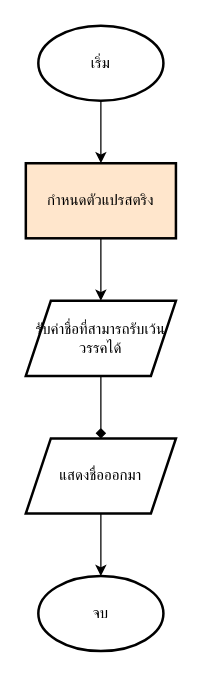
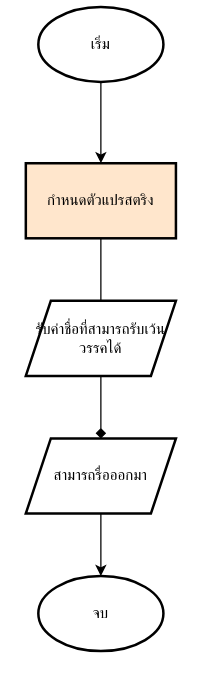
(101, 63) -> (101, 44)
(101, 291) -> (101, 294)
(101, 476) -> (101, 476)
